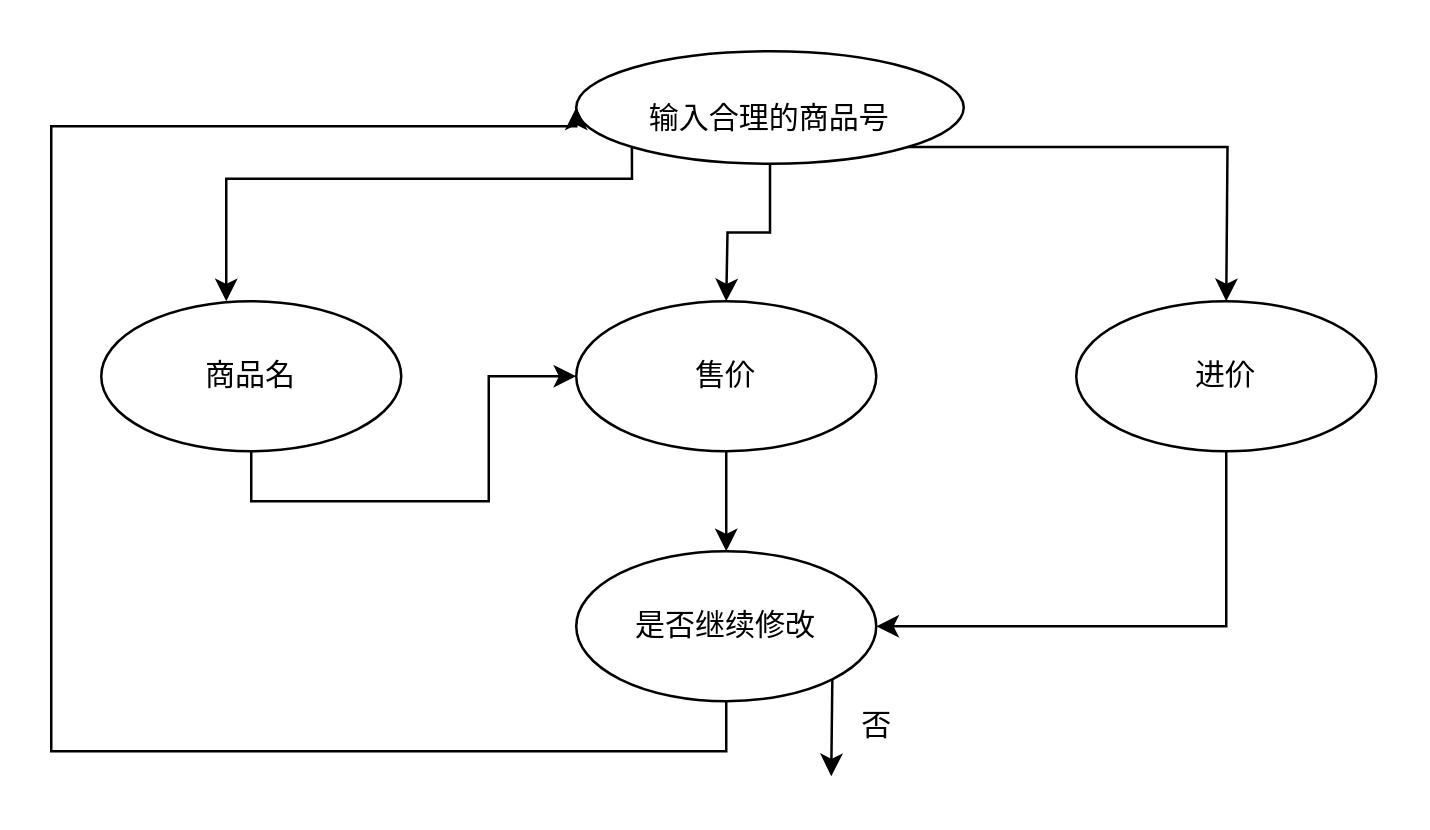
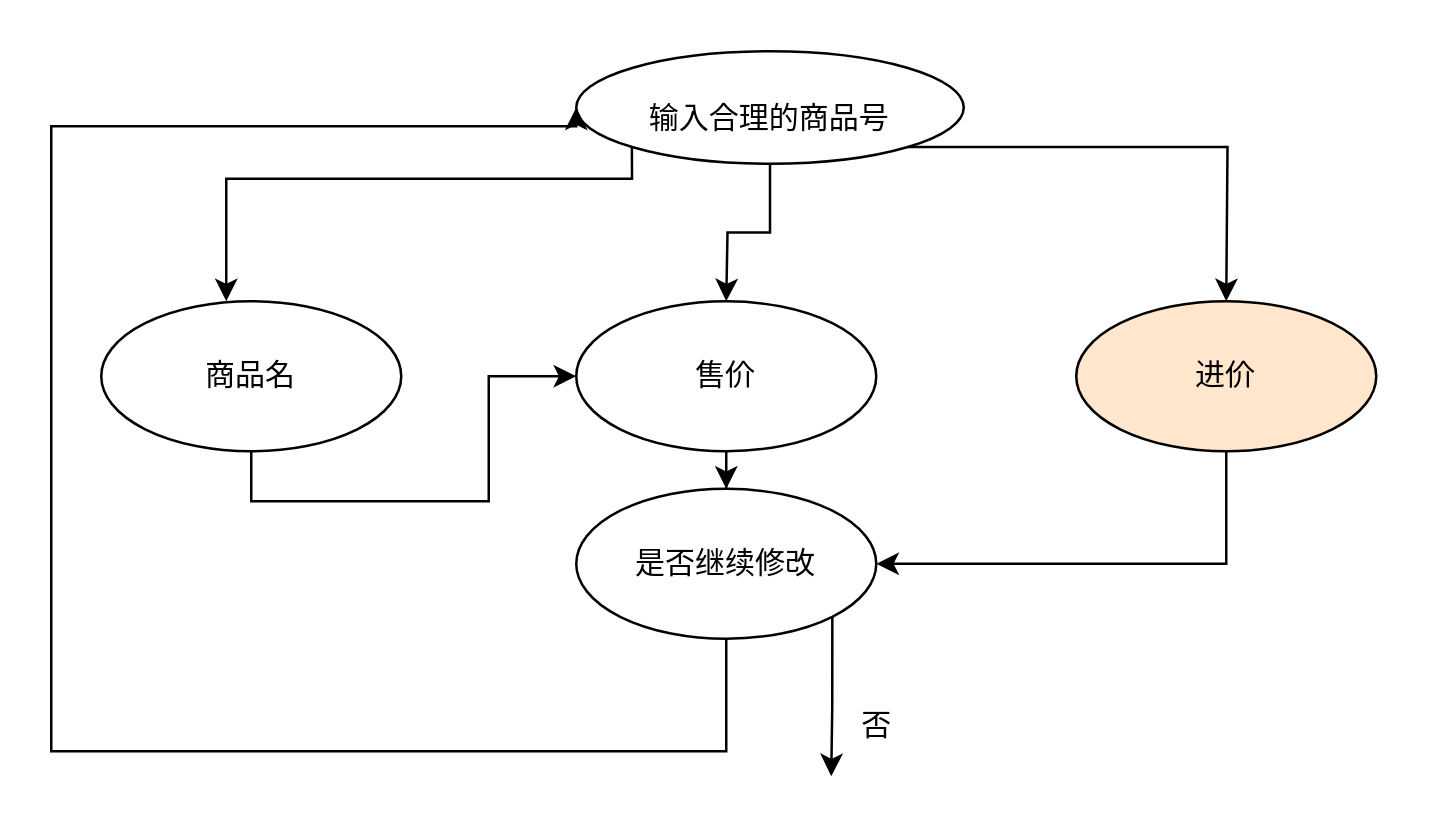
(1226, 376) -> (1226, 376)
(726, 626) -> (726, 564)
